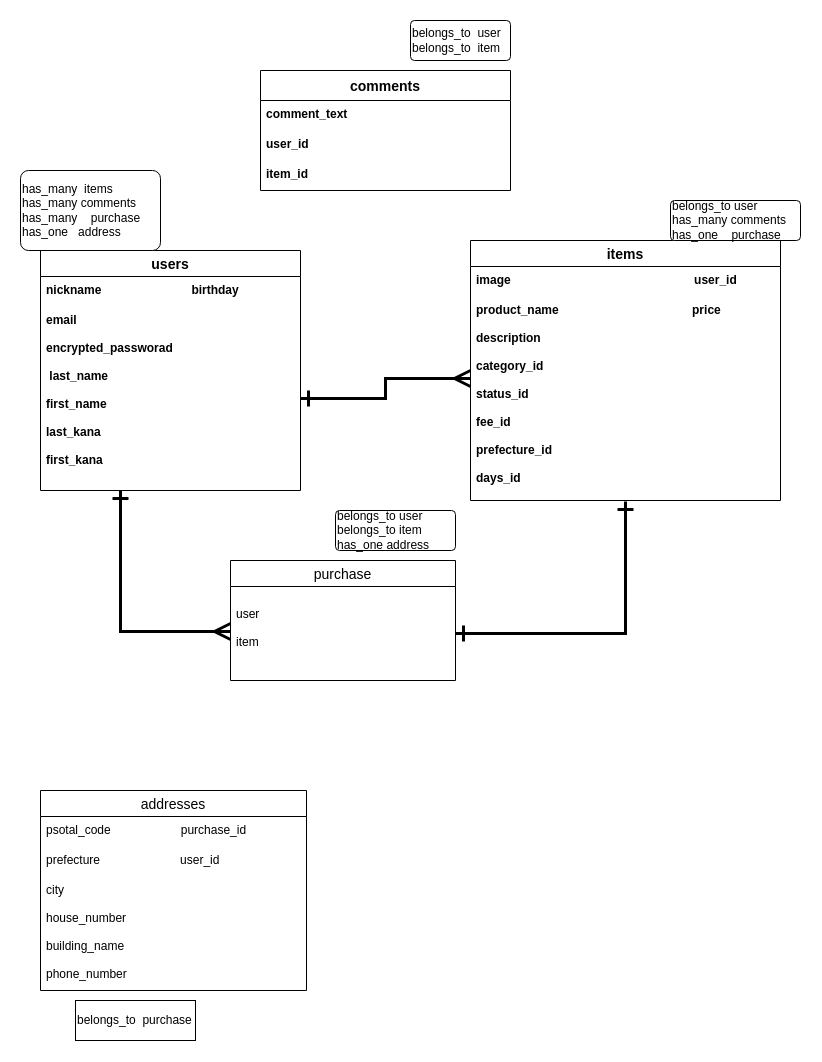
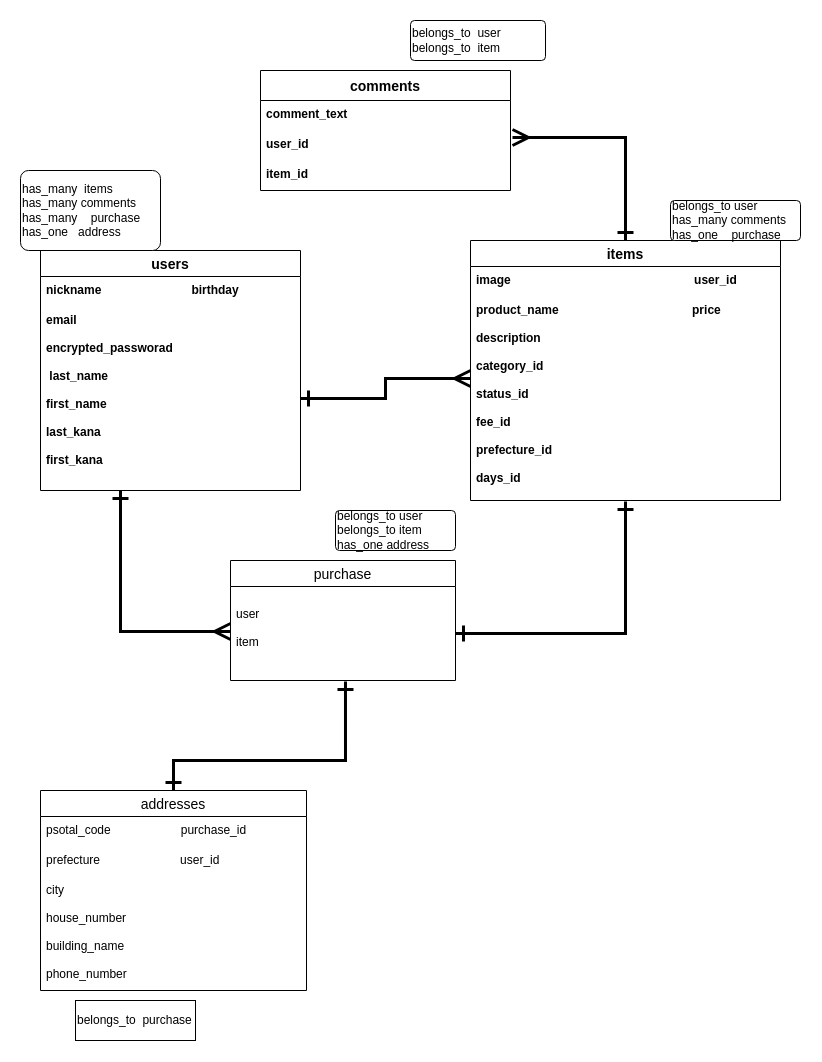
(461, 41) -> (478, 41)
none -> (621, 137)
none -> (284, 761)
